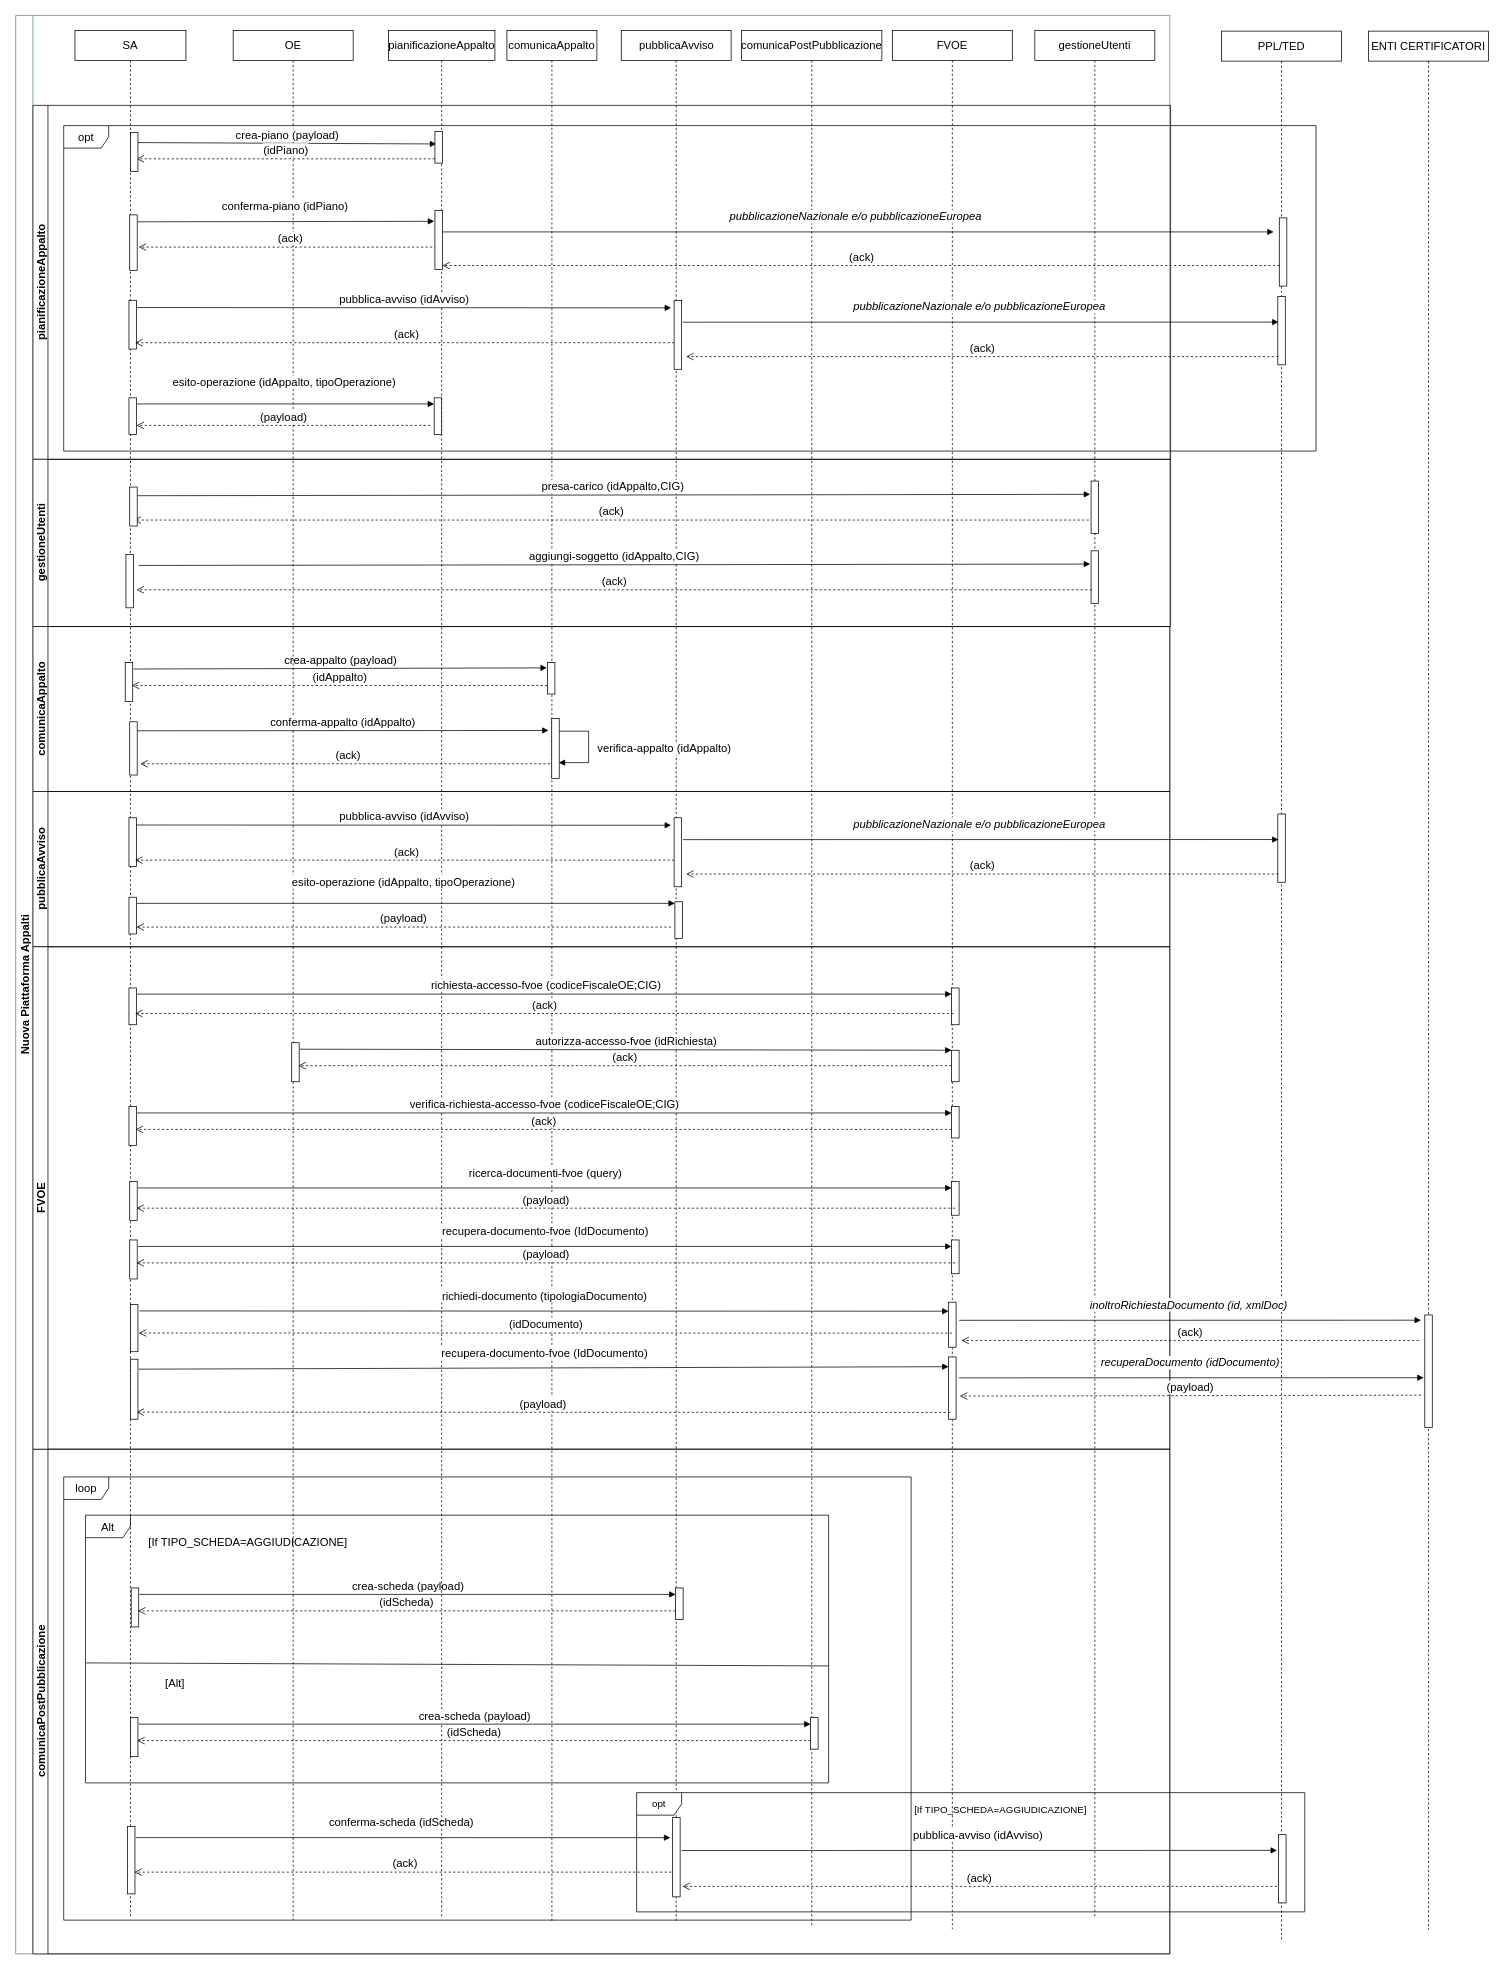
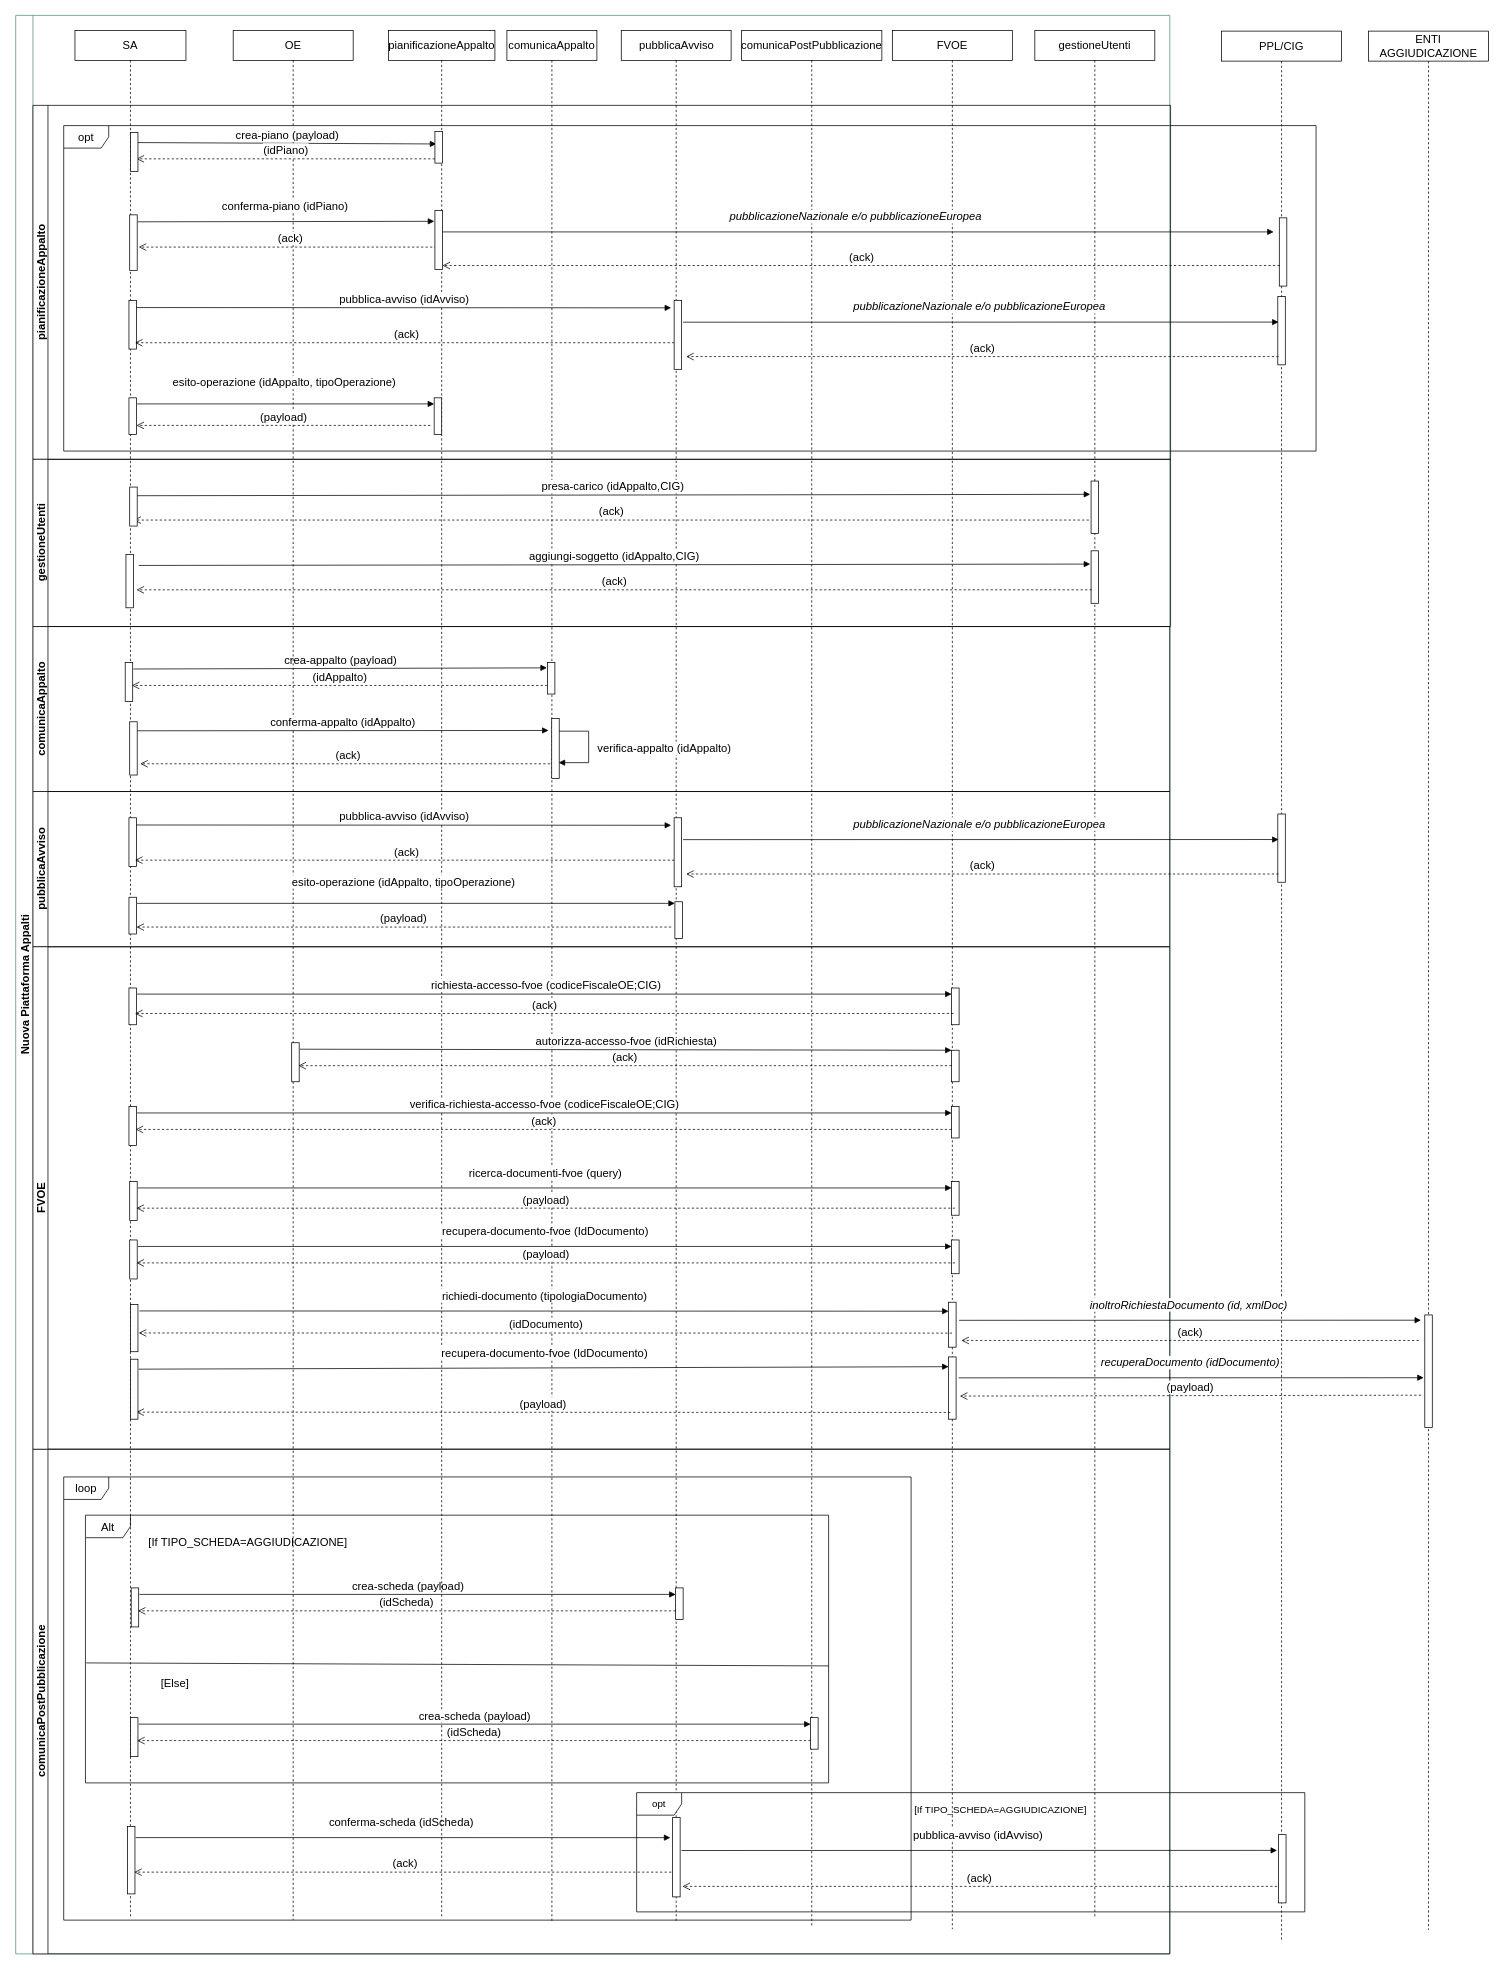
(1281, 46) -> (1281, 46)
(1428, 46) -> (1428, 46)
(175, 1683) -> (175, 1683)
